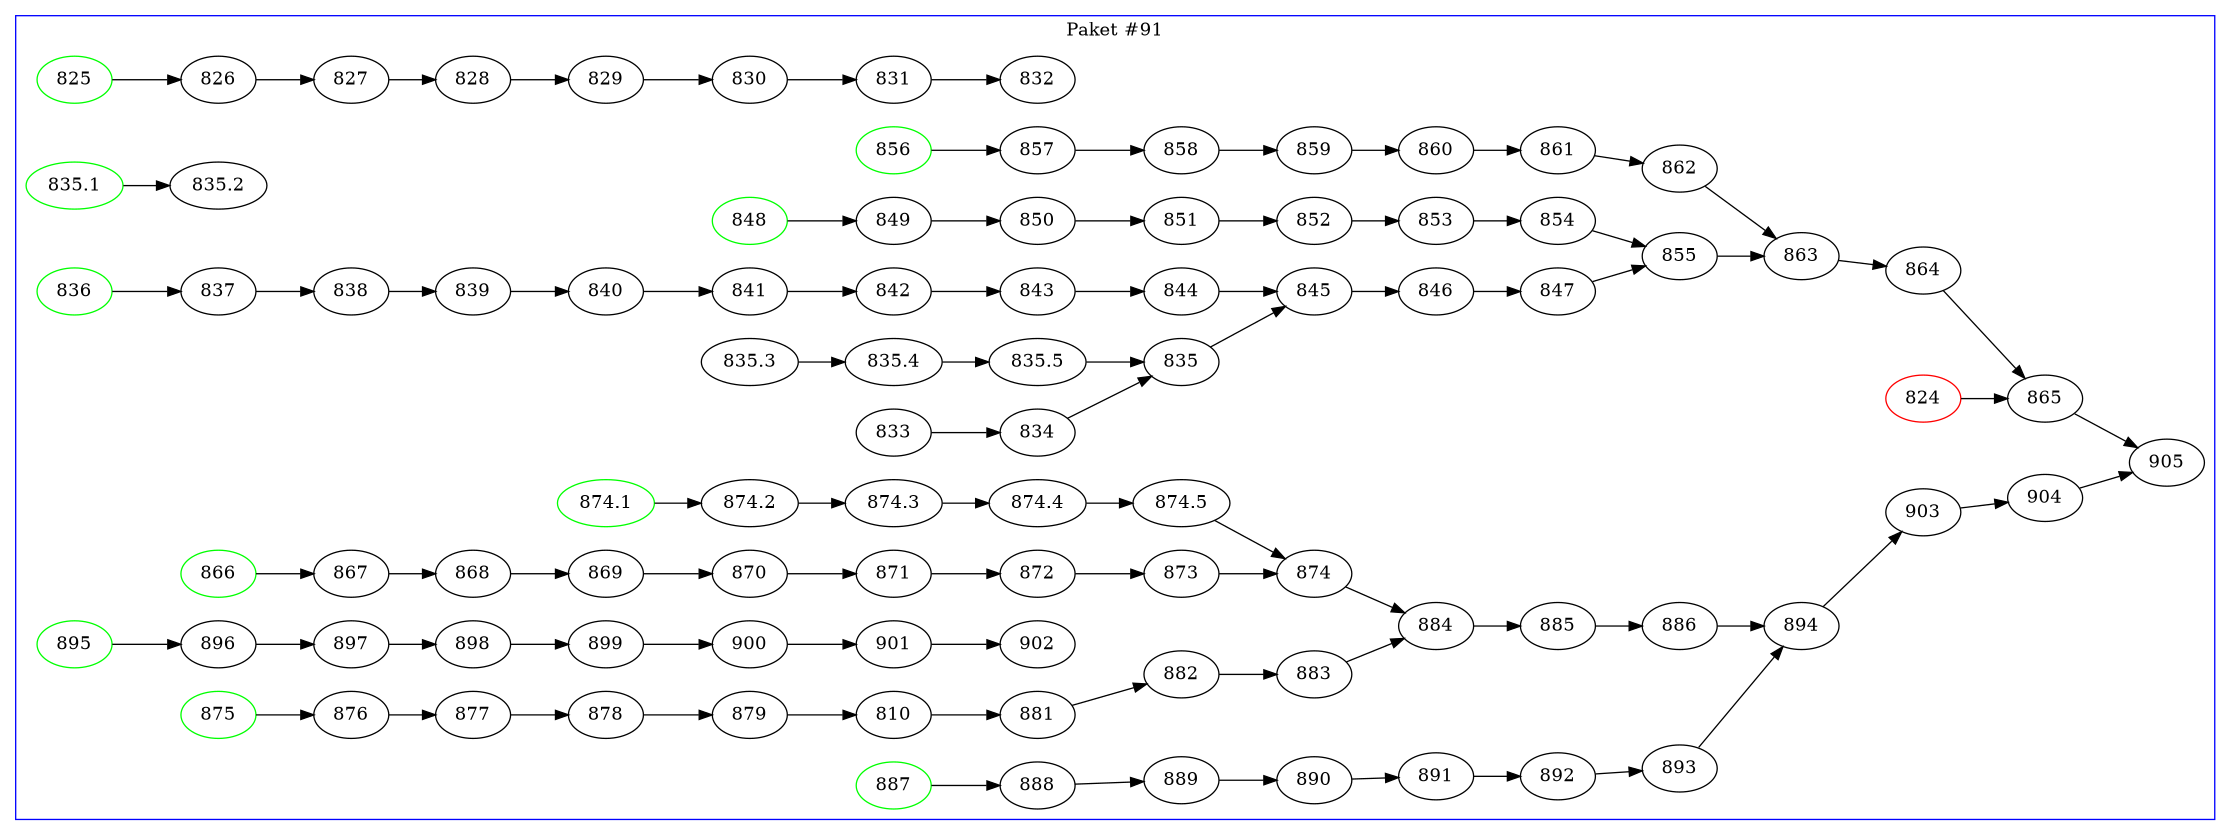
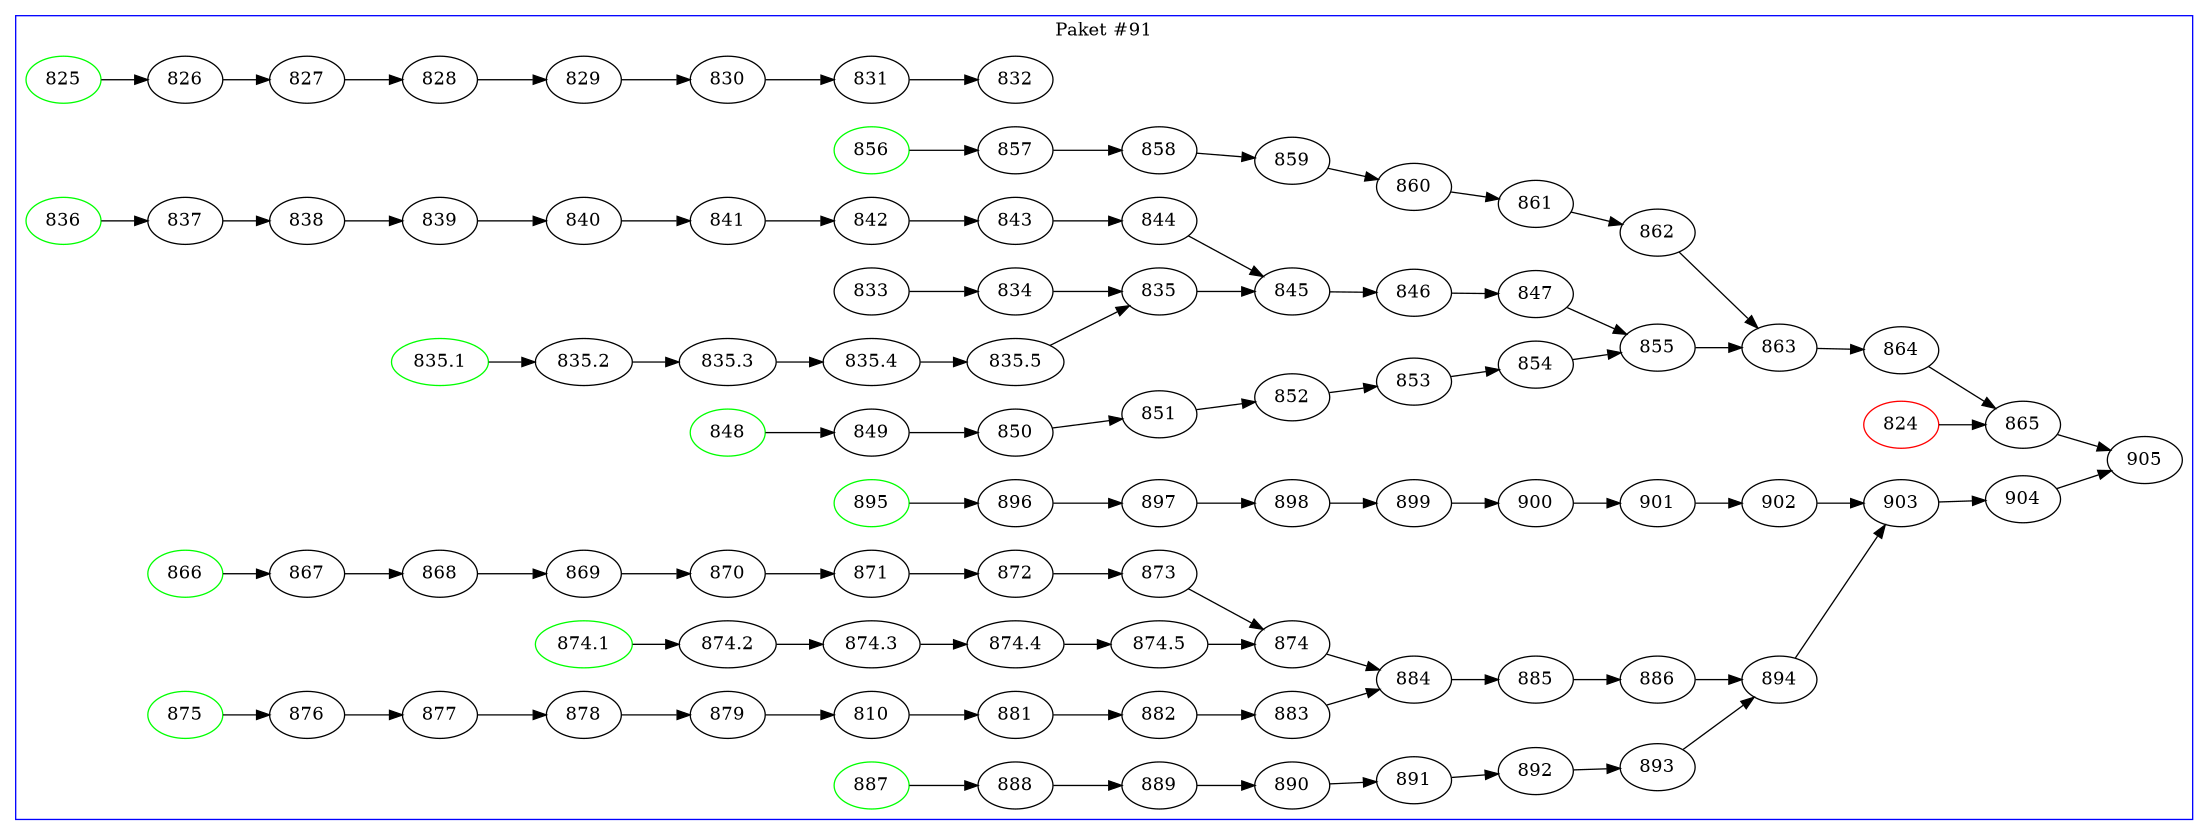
none -> (649, 362)
none -> (1834, 503)
